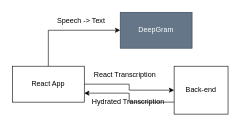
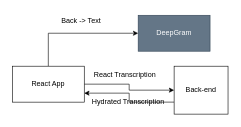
(81, 21) -> (81, 21)
(156, 30) -> (174, 33)
